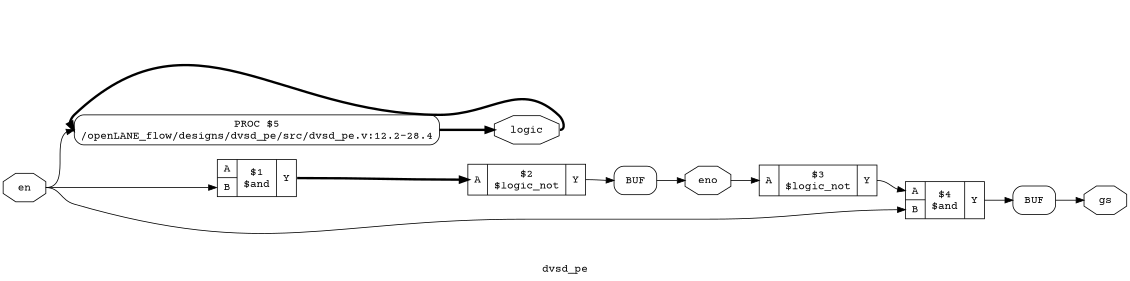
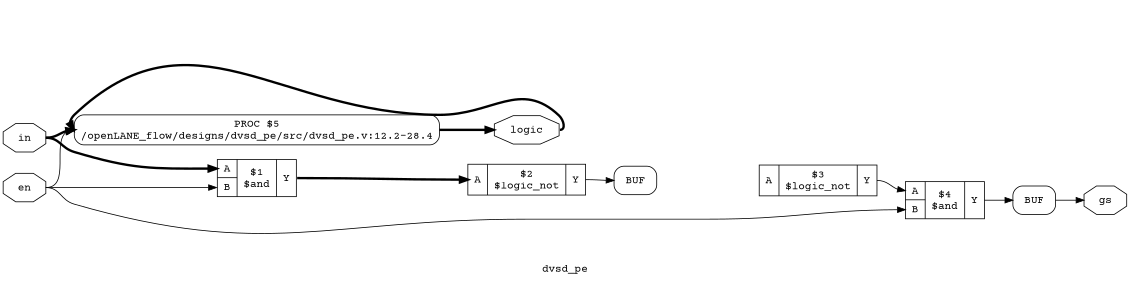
none -> (24, 138)
(708, 180) -> none
